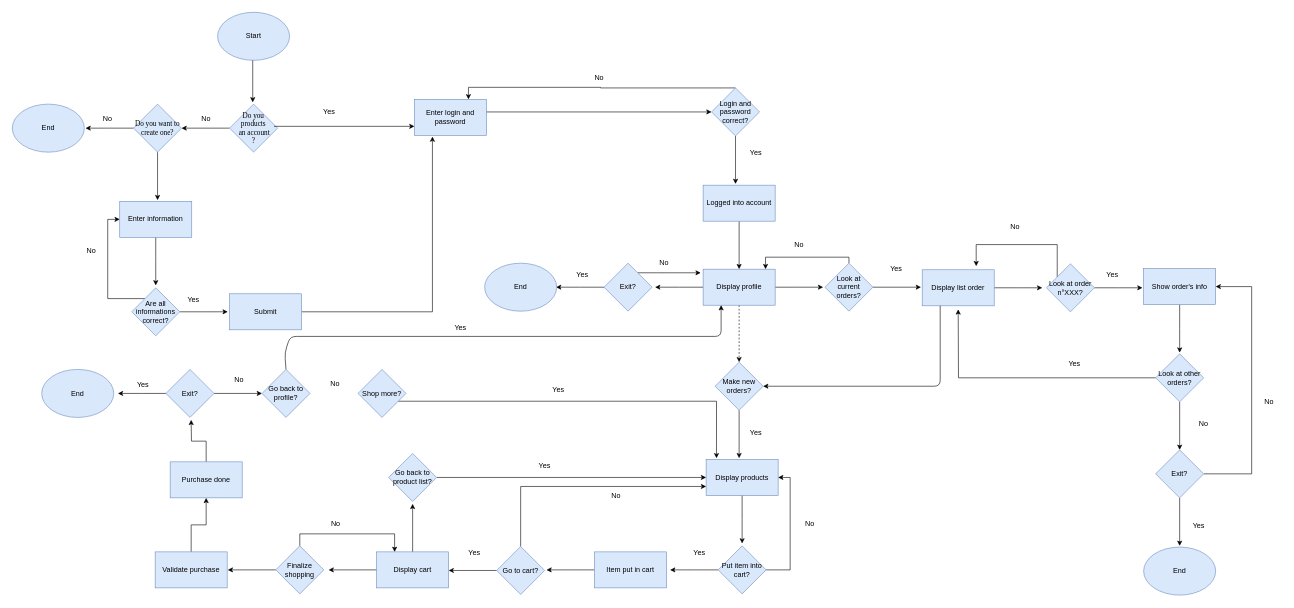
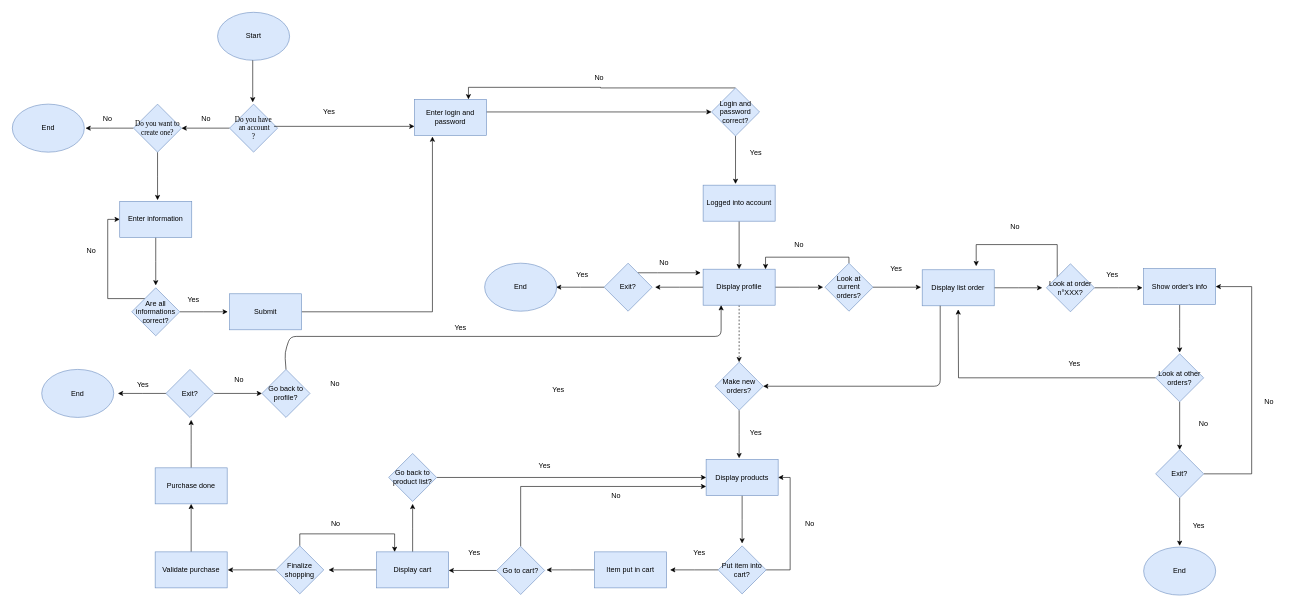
(254, 128) -> (254, 128)
(382, 393) -> none
(716, 426) -> none
(206, 480) -> (191, 486)
